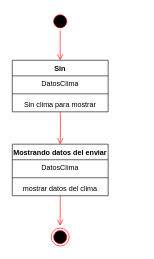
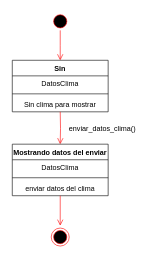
none -> (102, 129)
(60, 189) -> (60, 189)
